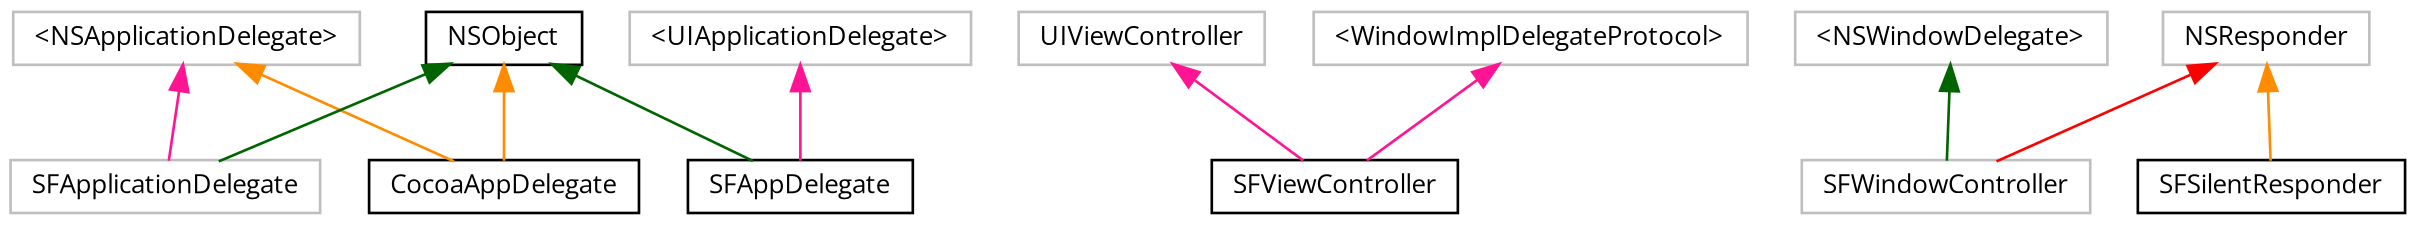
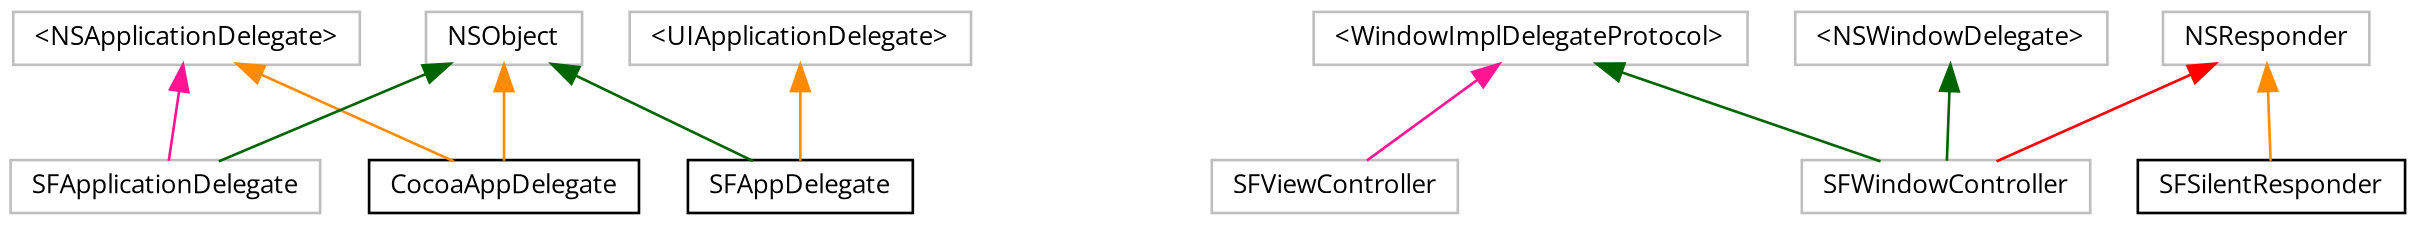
(504, 38) -> (504, 38)
(1142, 38) -> none
none -> (1751, 117)
(800, 126) -> (800, 126)
(1335, 187) -> (1335, 187)
